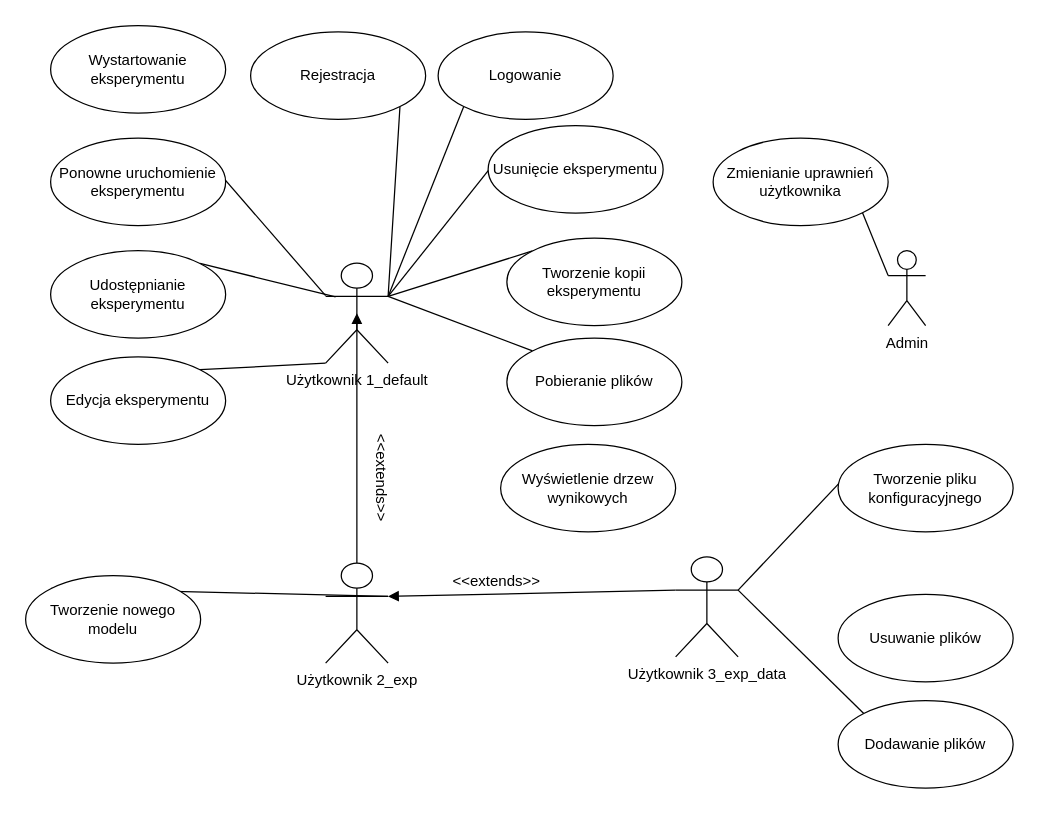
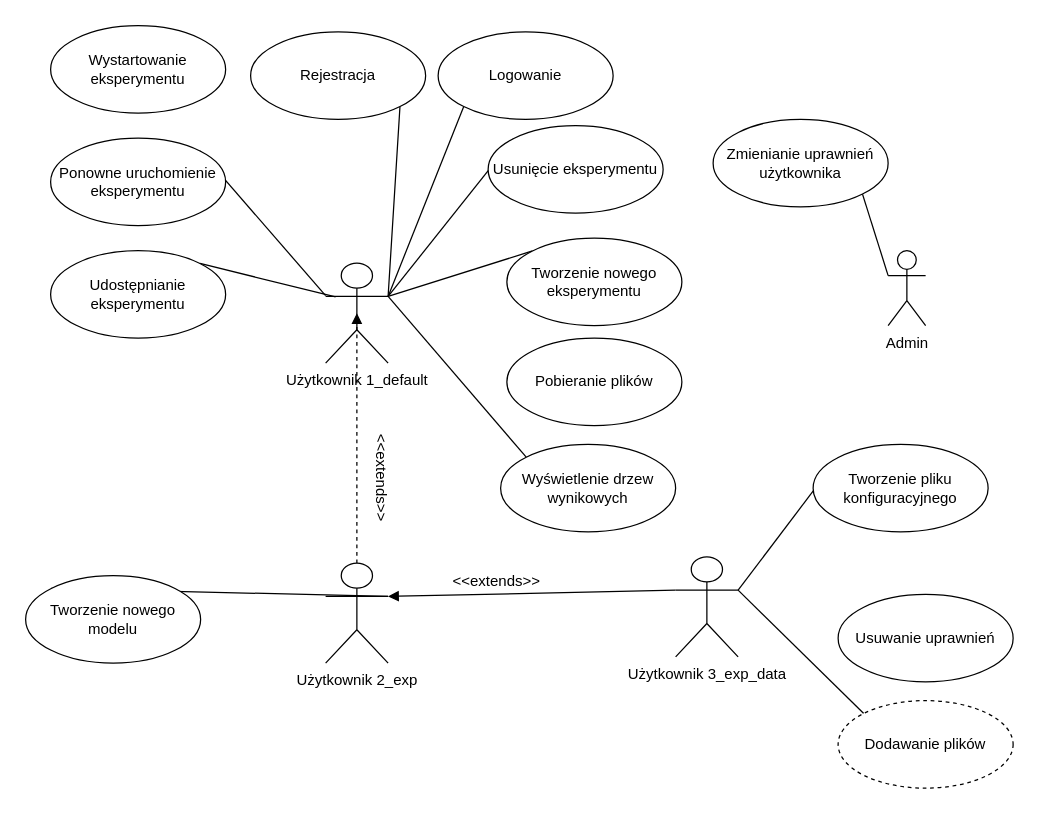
(801, 182) -> (801, 163)
(594, 282) -> (594, 282)
(463, 325) -> none
(261, 366) -> none
none -> (458, 378)
(138, 401) -> none
(357, 447) -> (357, 447)
(926, 488) -> (901, 488)
(926, 638) -> (926, 638)
(926, 744) -> (926, 744)
